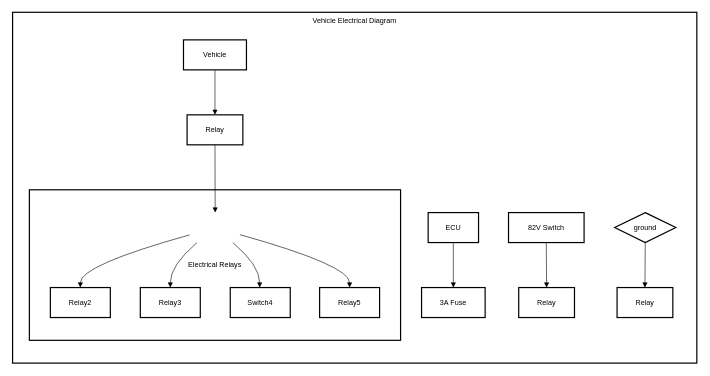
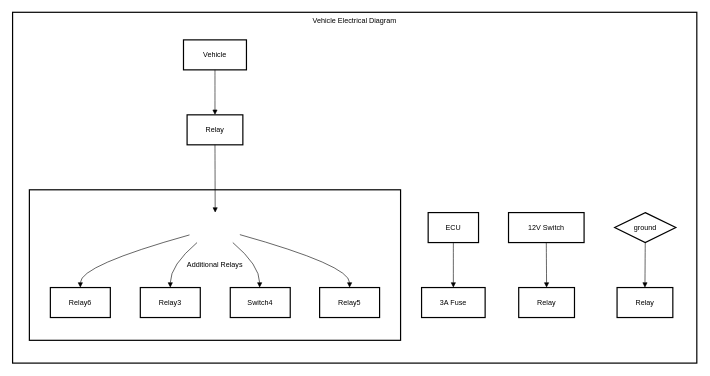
(546, 228) -> (546, 228)
(215, 266) -> (215, 266)
(80, 303) -> (80, 303)
